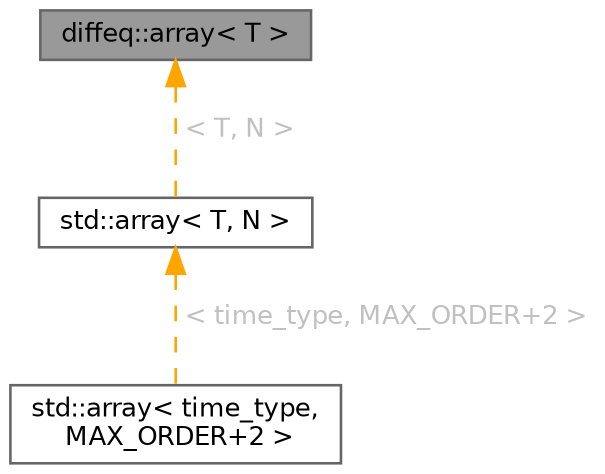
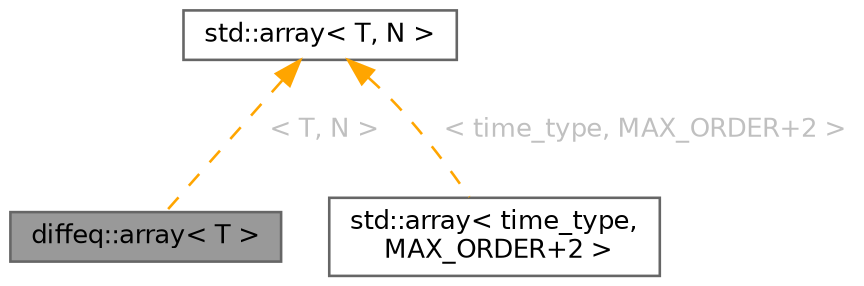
(176, 142) -> (224, 146)
